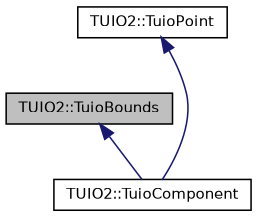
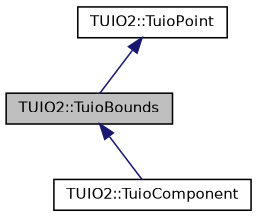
(187, 116) -> (116, 72)
